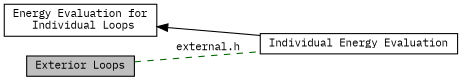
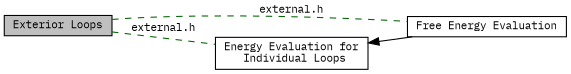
none -> (164, 38)
(359, 44) -> (487, 27)
